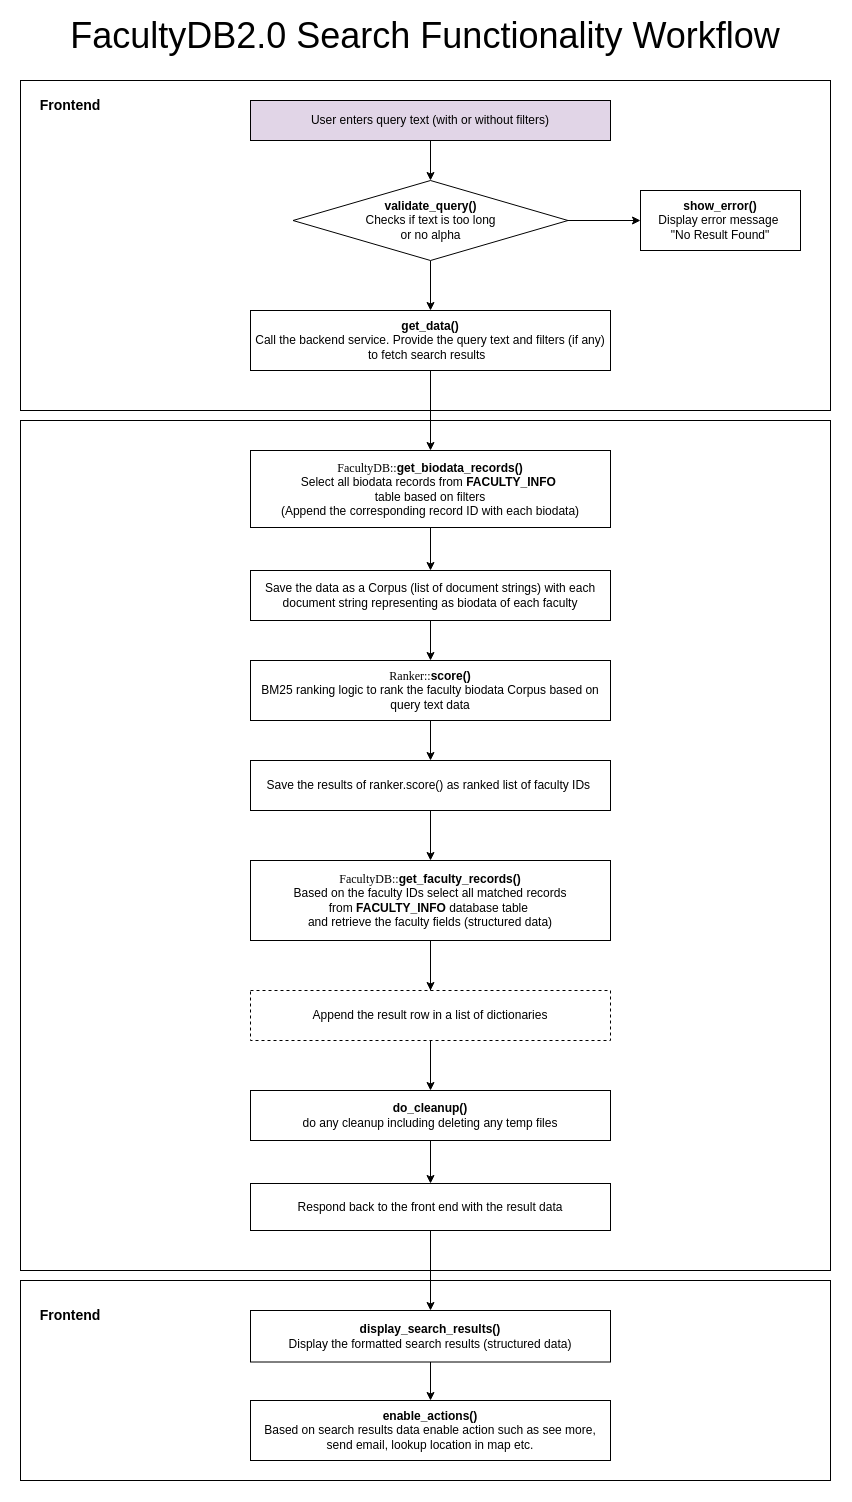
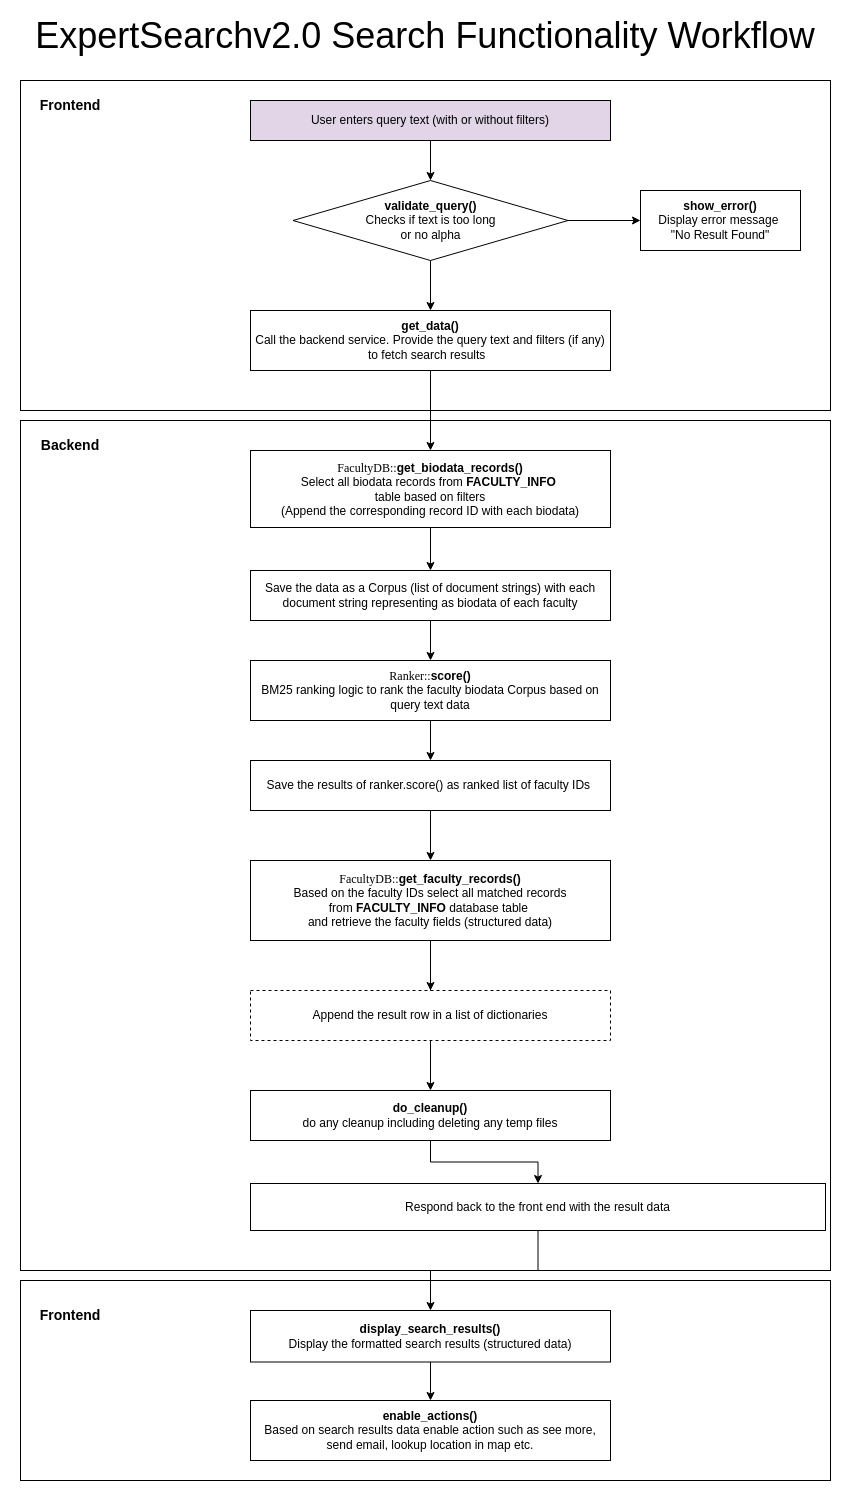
(426, 36) -> (426, 36)
none -> (71, 446)
(431, 1207) -> (538, 1207)
